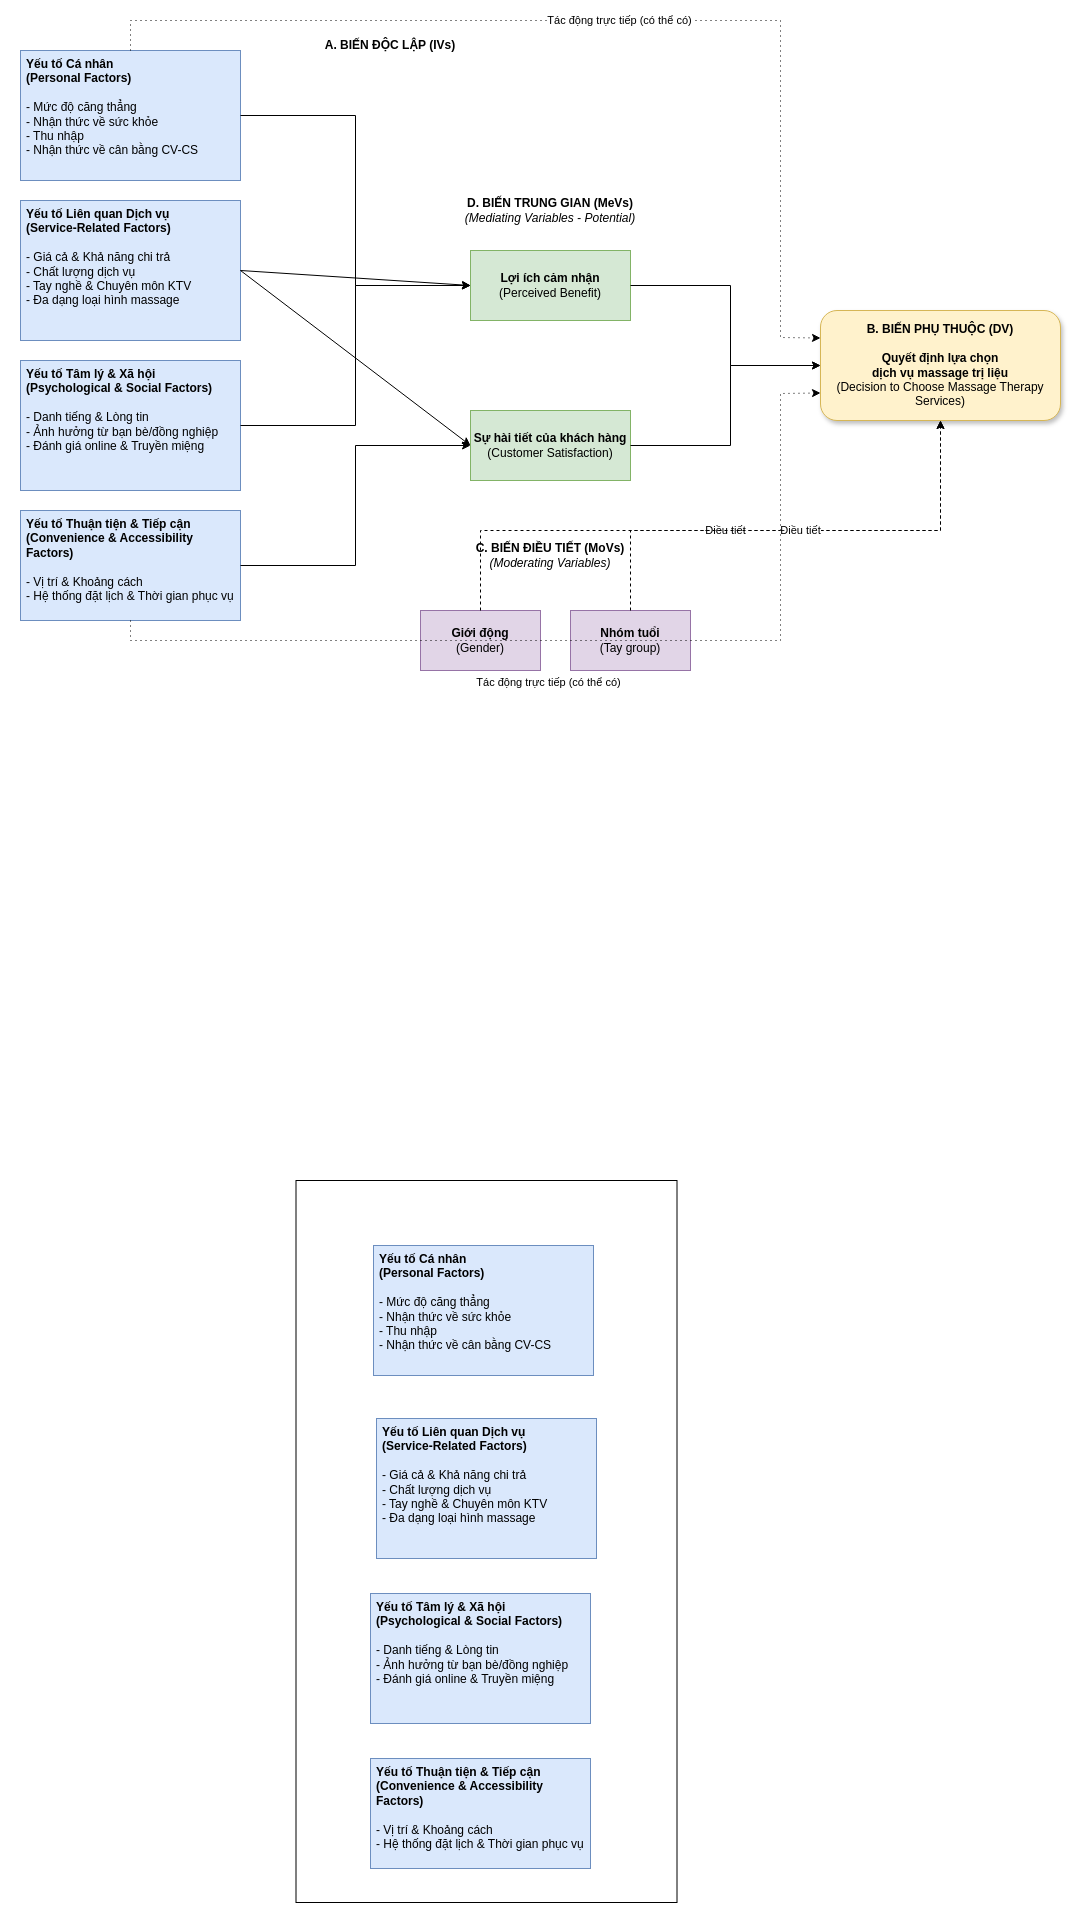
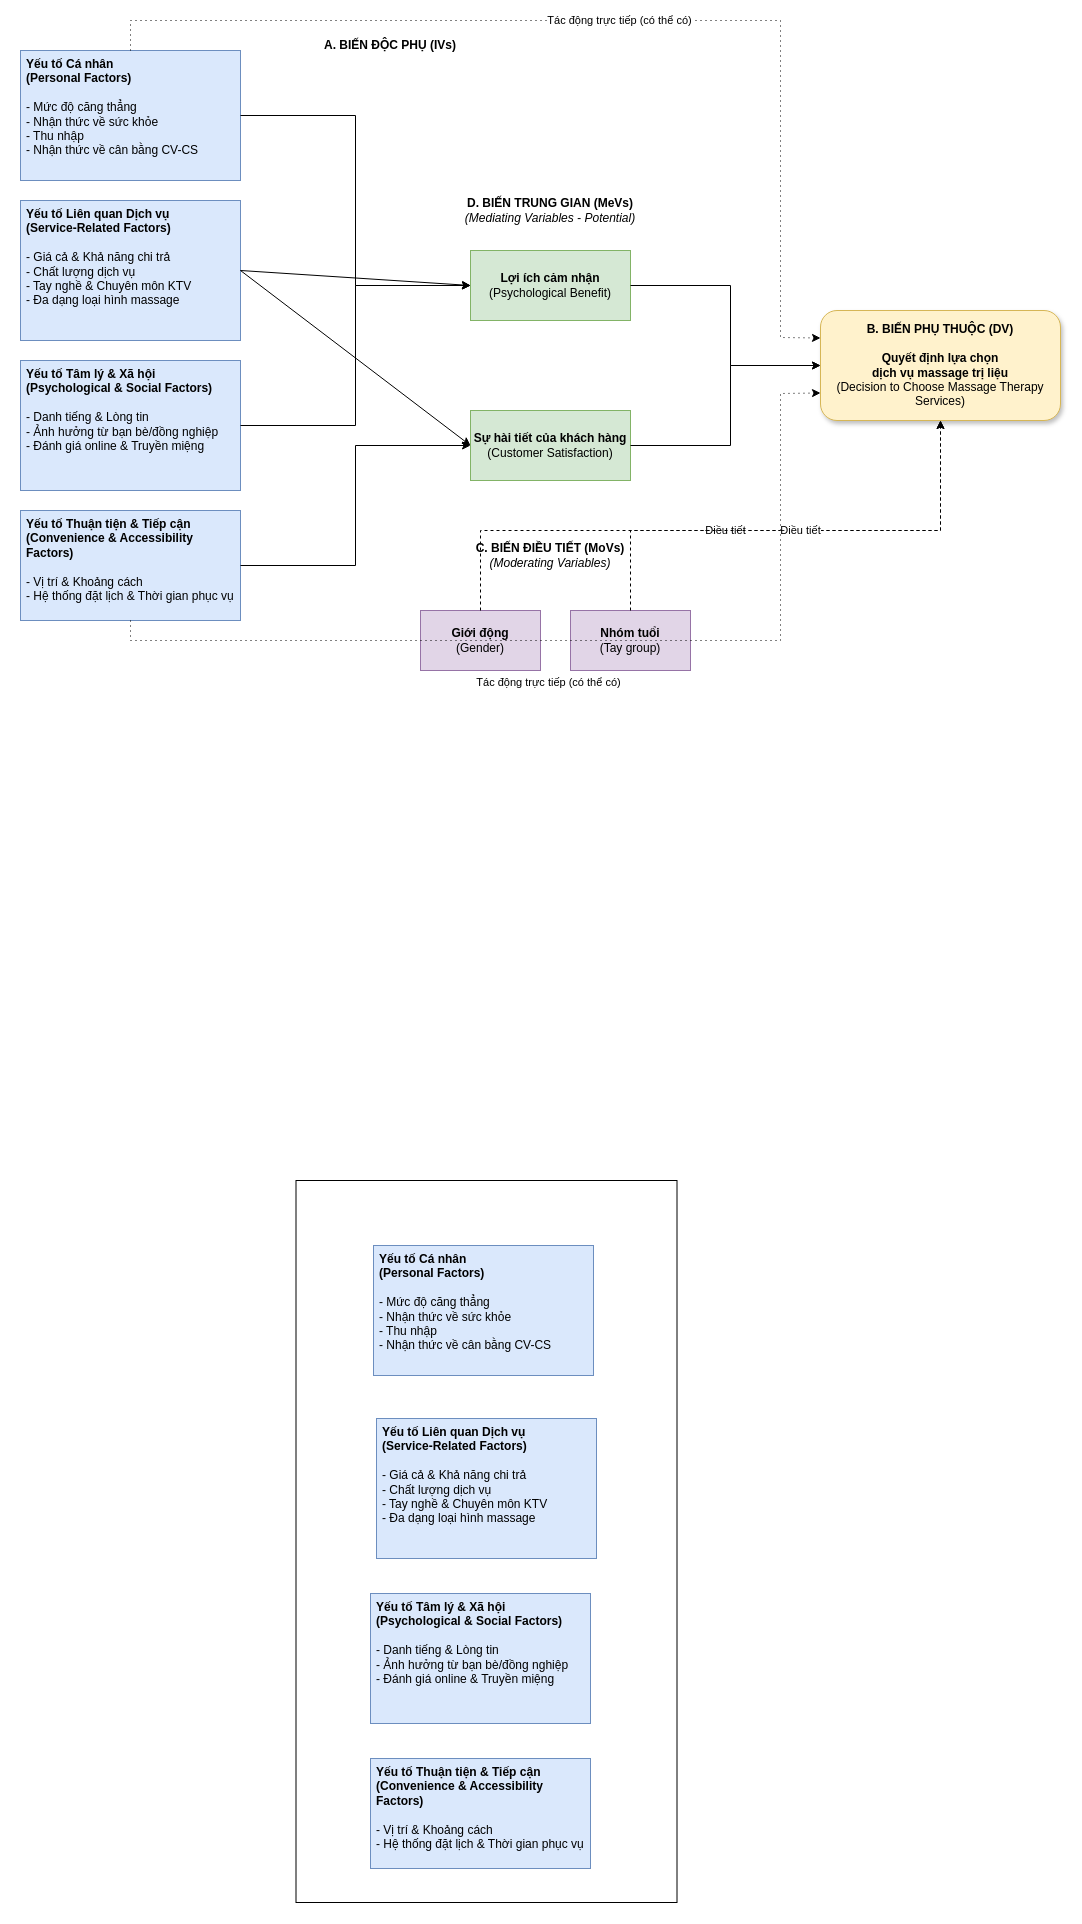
(391, 46) -> (391, 46)
(551, 286) -> (551, 286)
